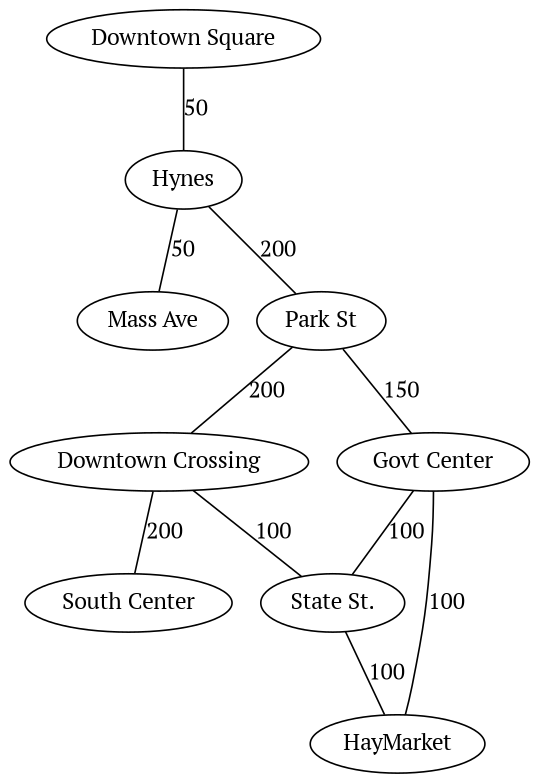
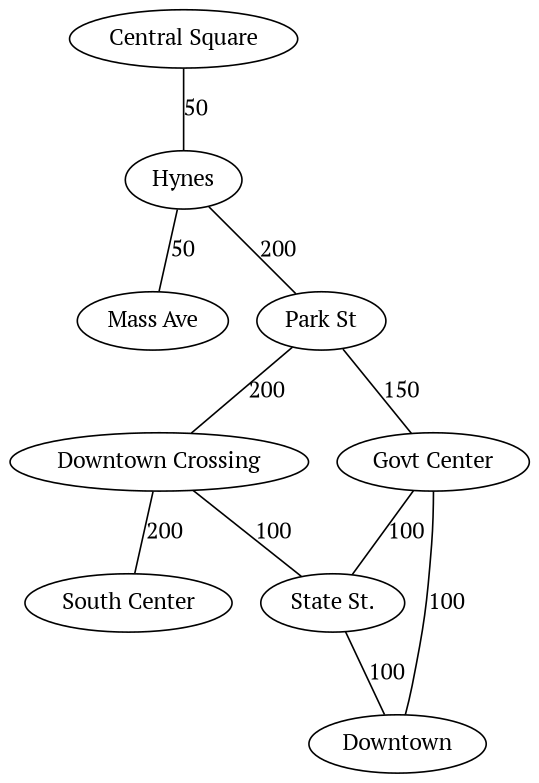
(184, 39) -> (184, 39)
(398, 744) -> (398, 744)
